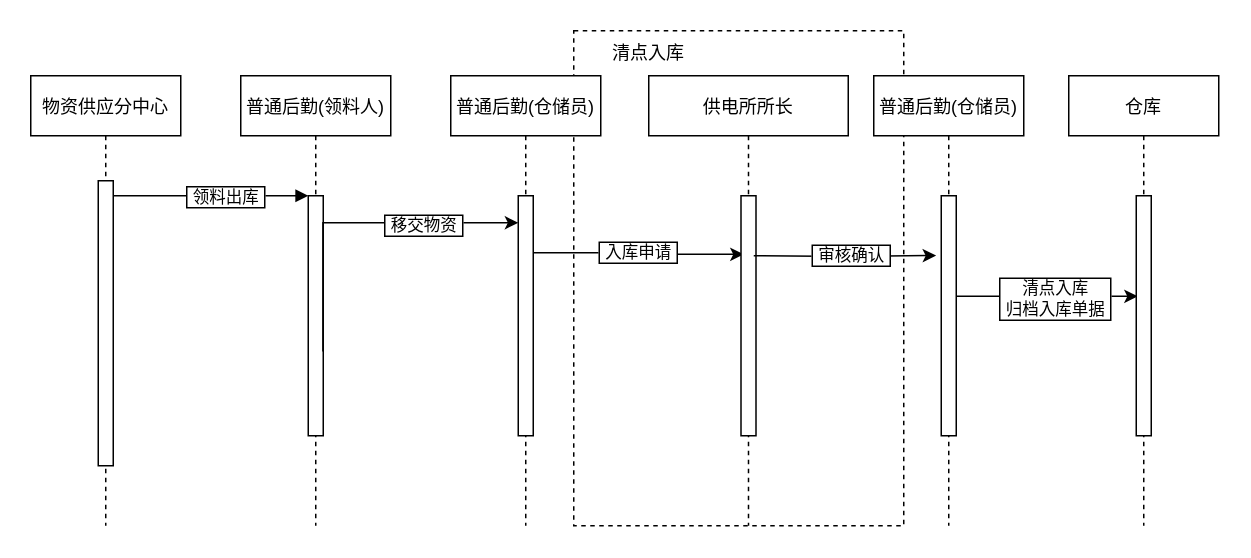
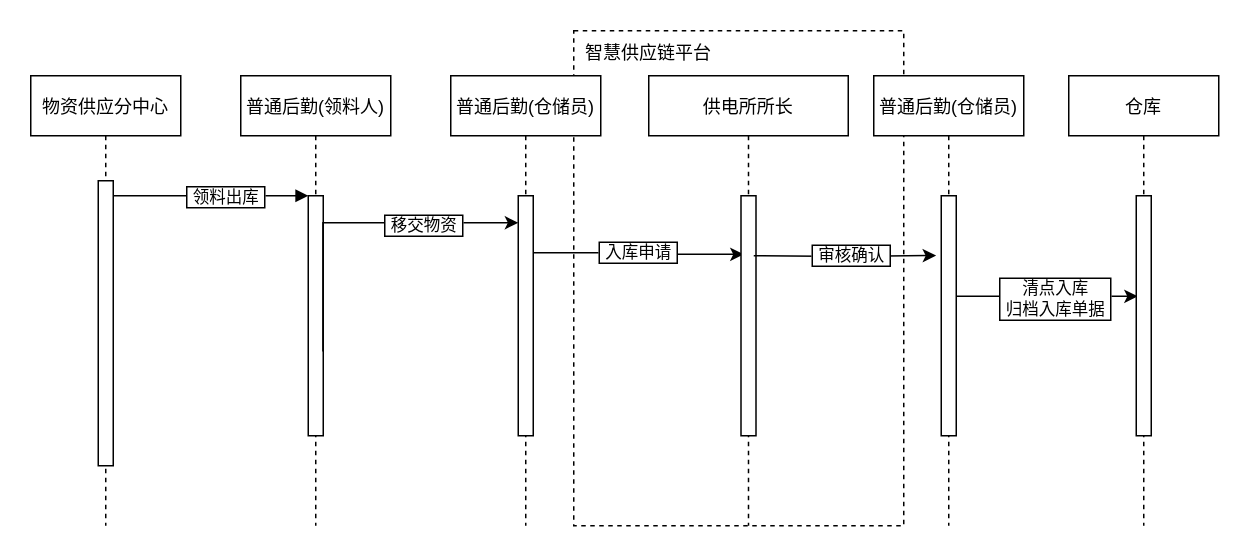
(649, 53) -> (649, 53)
